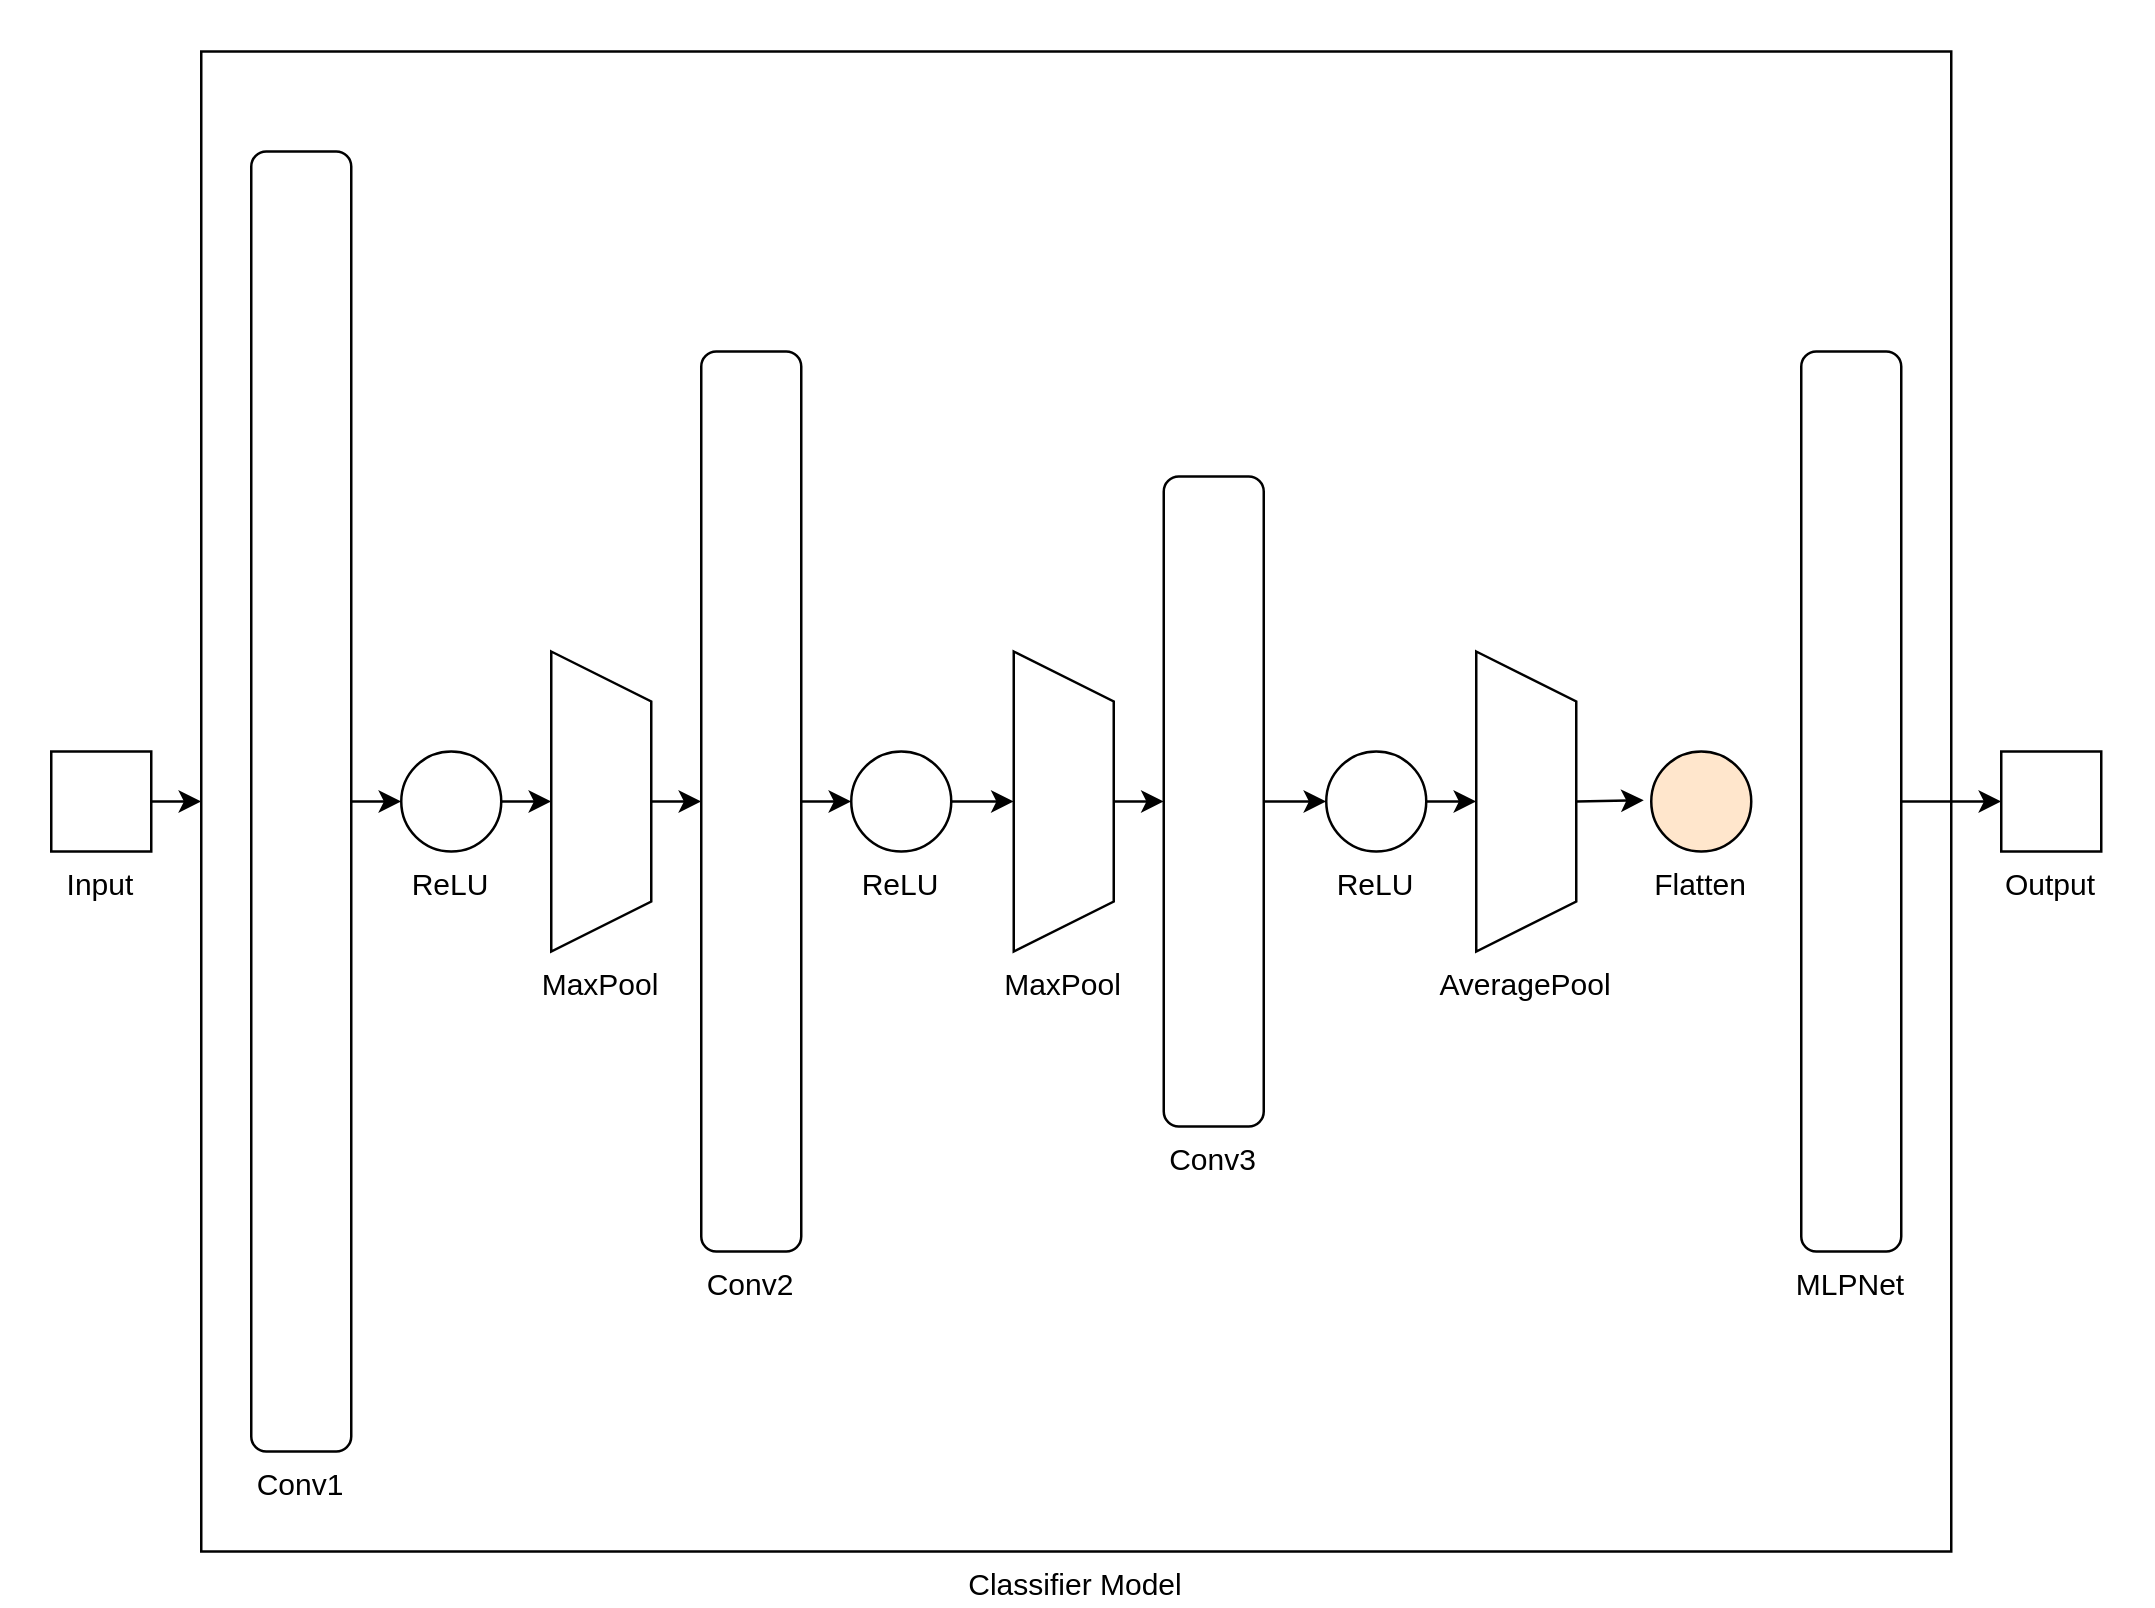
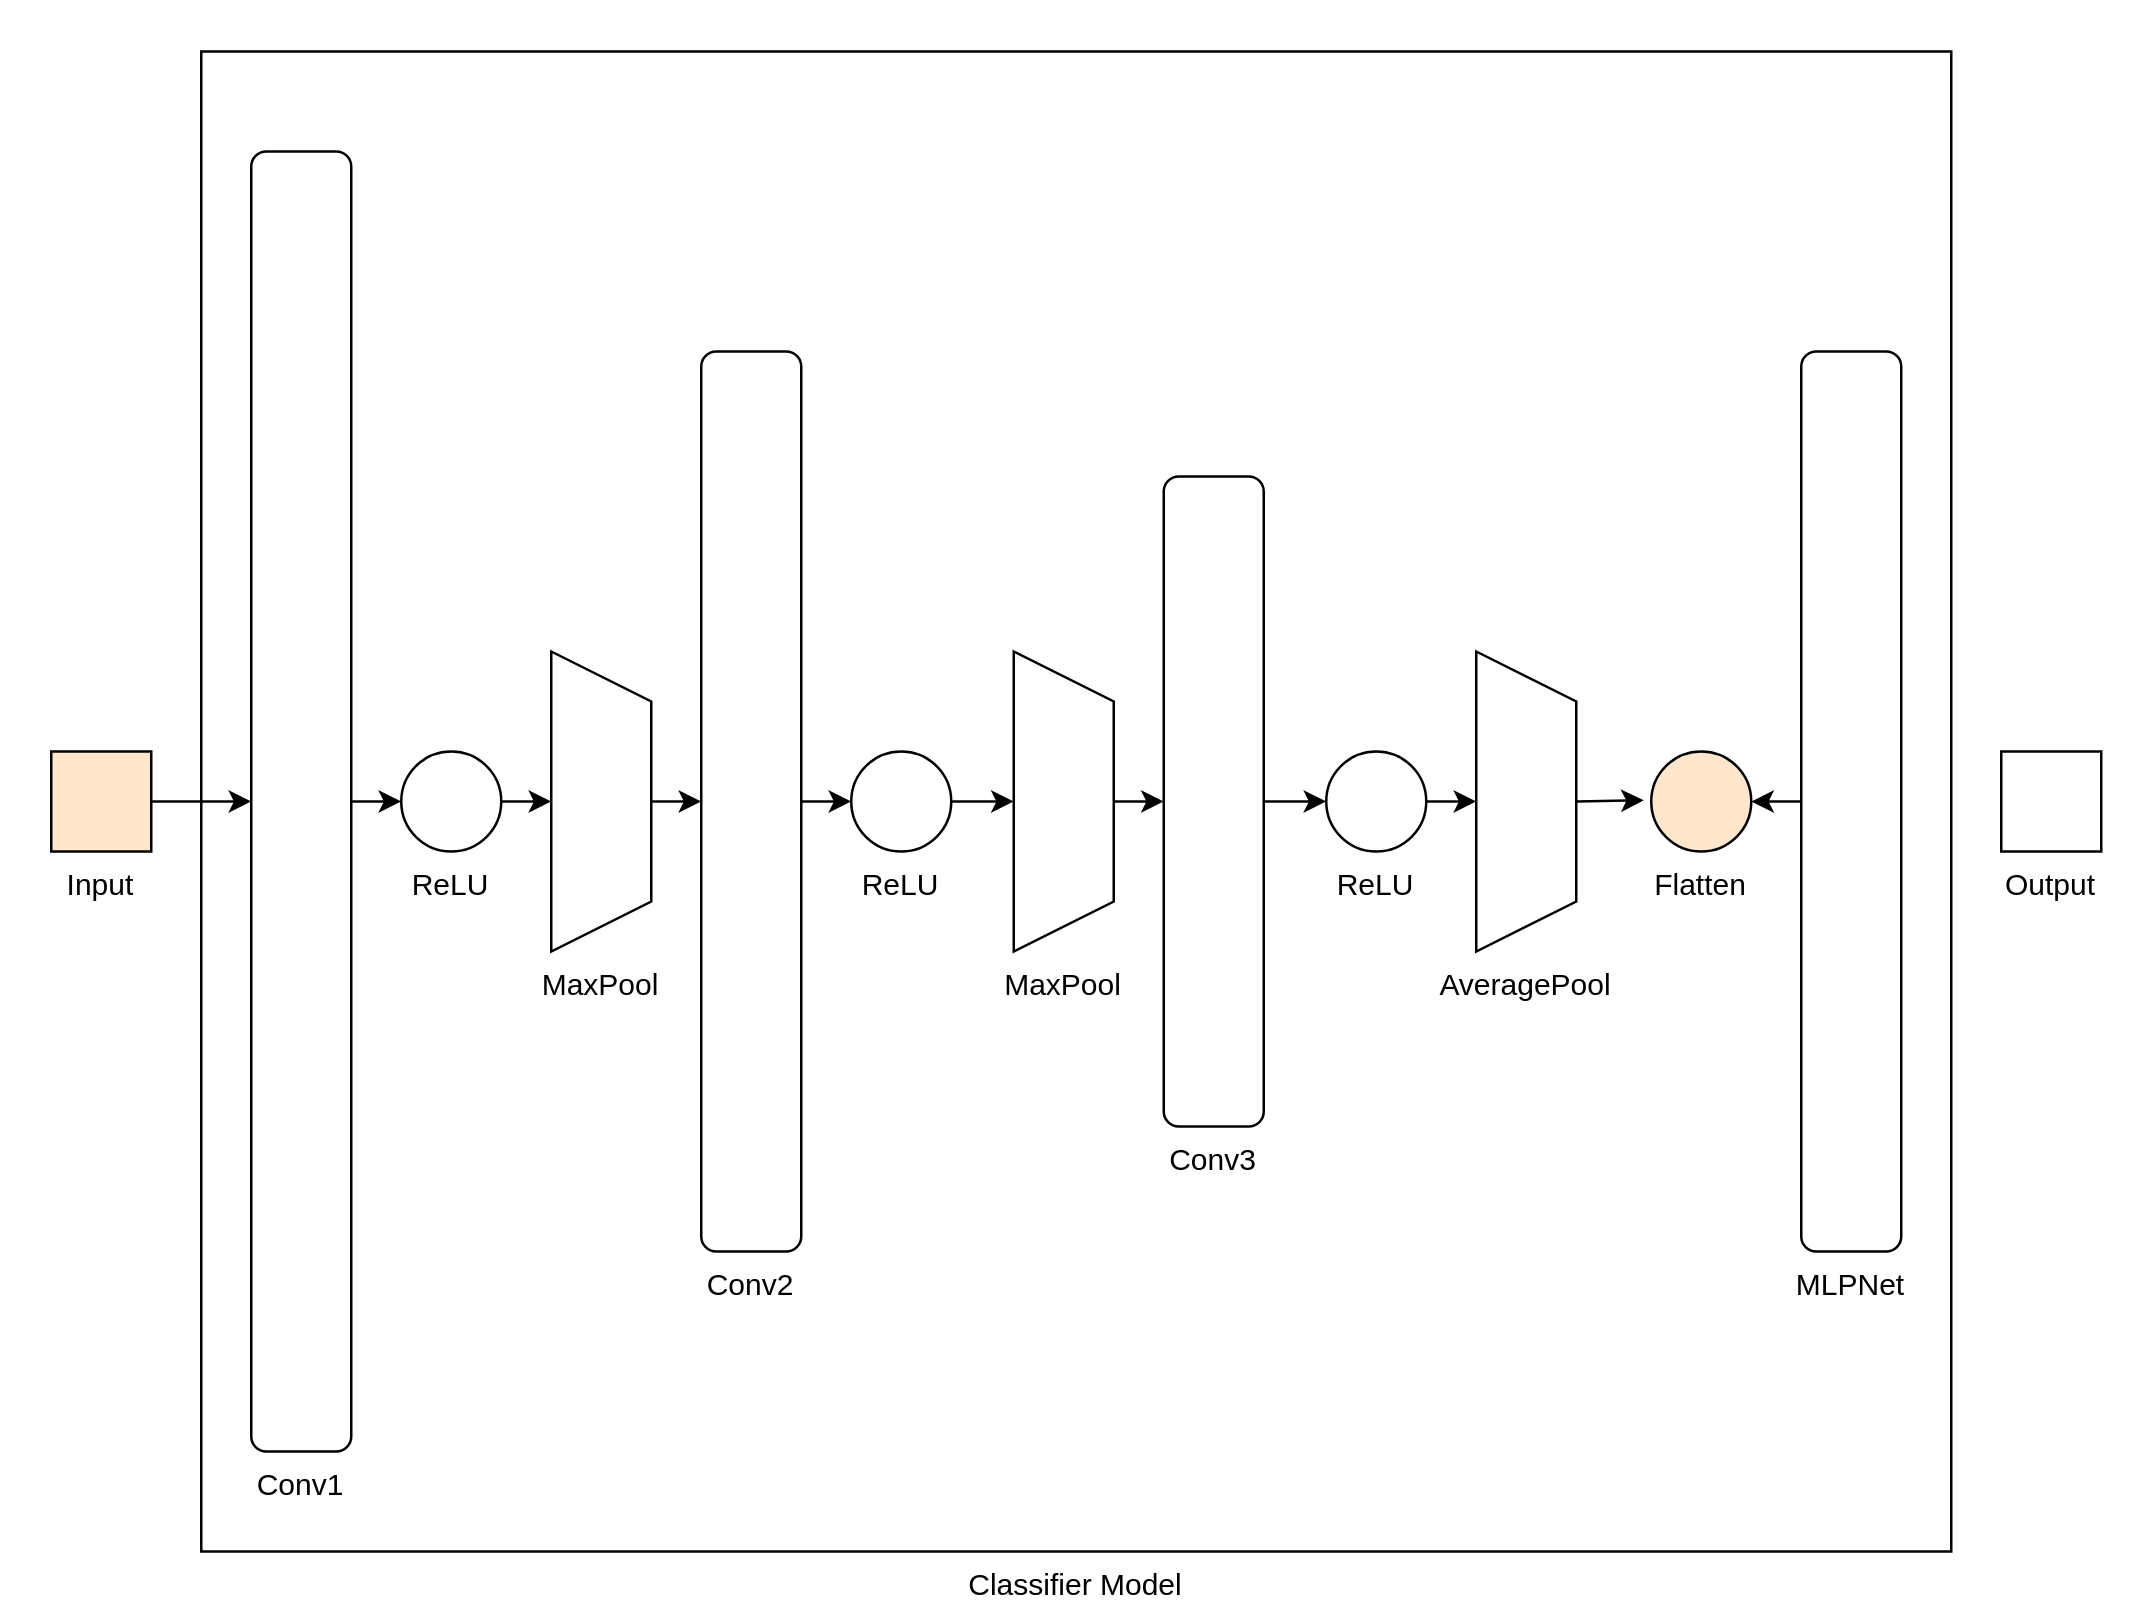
(101, 801) -> (101, 801)
(183, 801) -> (208, 801)
(1943, 801) -> (1784, 801)
